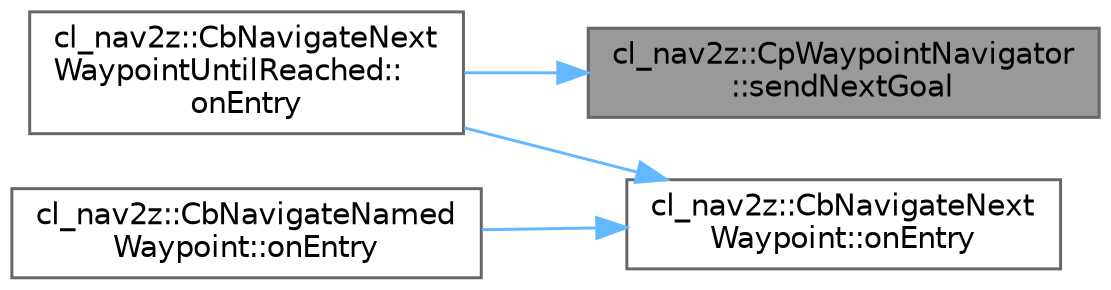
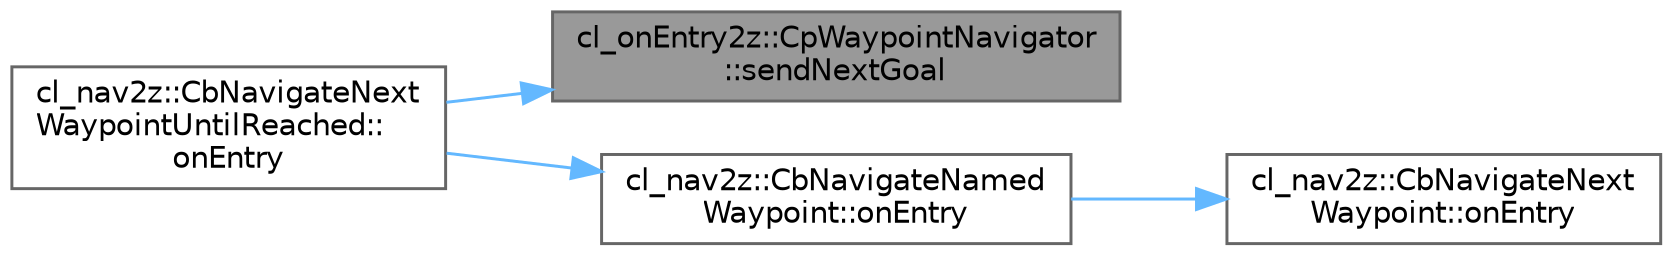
(844, 73) -> (836, 56)
(551, 150) -> (509, 161)
